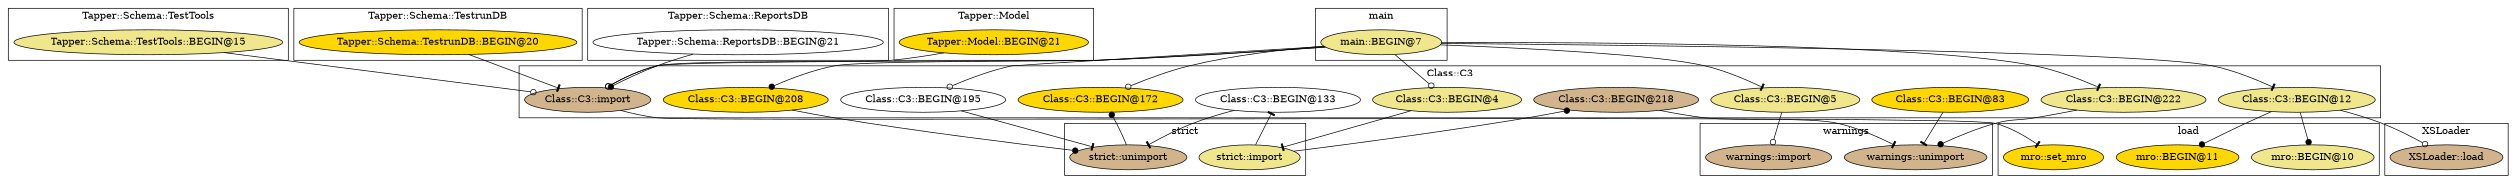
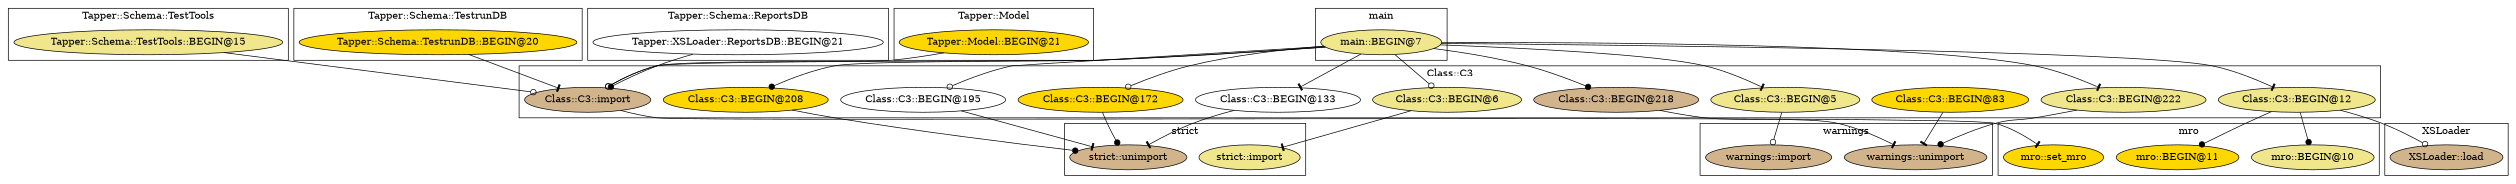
(738, 42) -> (738, 42)
(1447, 100) -> (1447, 100)
(1263, 130) -> (1330, 71)
(1120, 131) -> (1109, 128)
(2189, 131) -> (2189, 131)
(1429, 133) -> (1507, 61)
